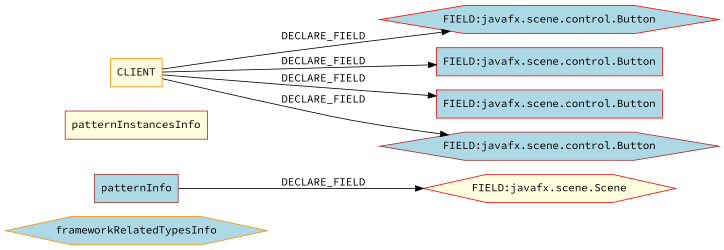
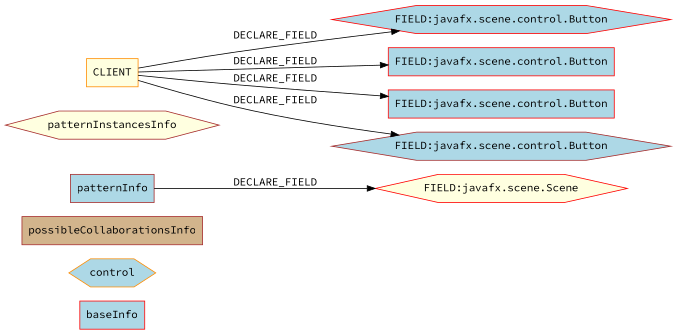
(136, 125) -> (112, 125)
none -> (112, 231)
(136, 231) -> (112, 273)
none -> (112, 315)
